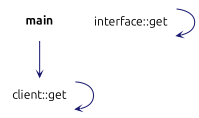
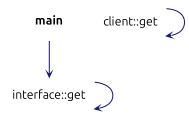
(40, 57) -> (49, 57)
